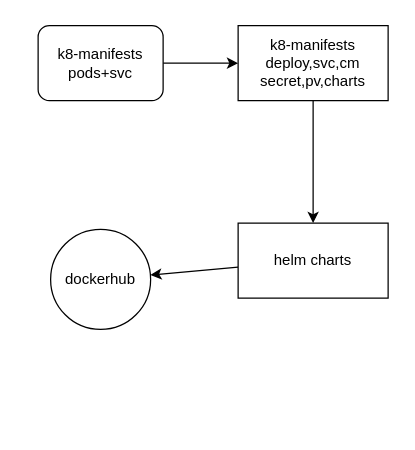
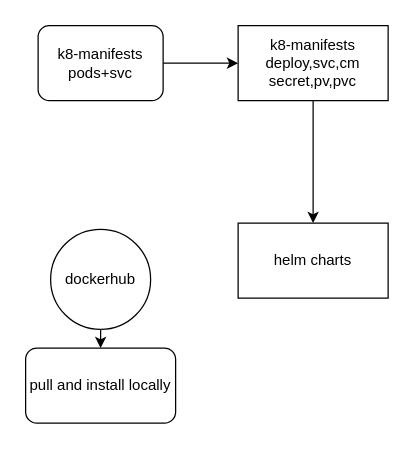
(313, 63) -> (313, 63)
(198, 271) -> none
none -> (101, 335)
none -> (101, 386)
